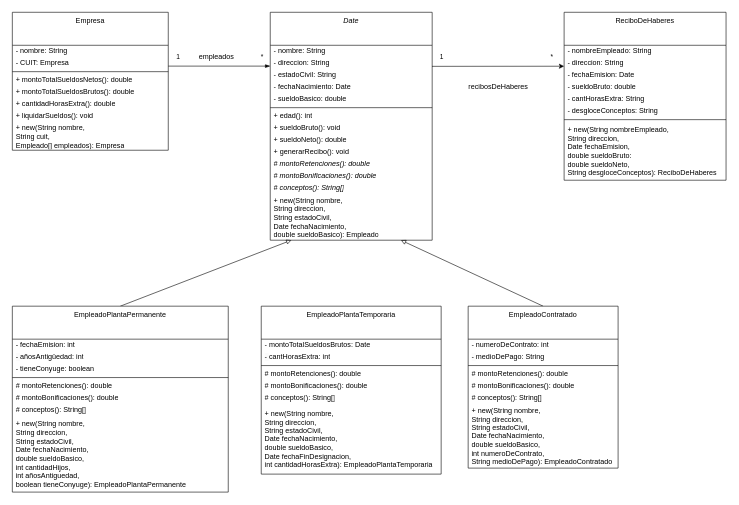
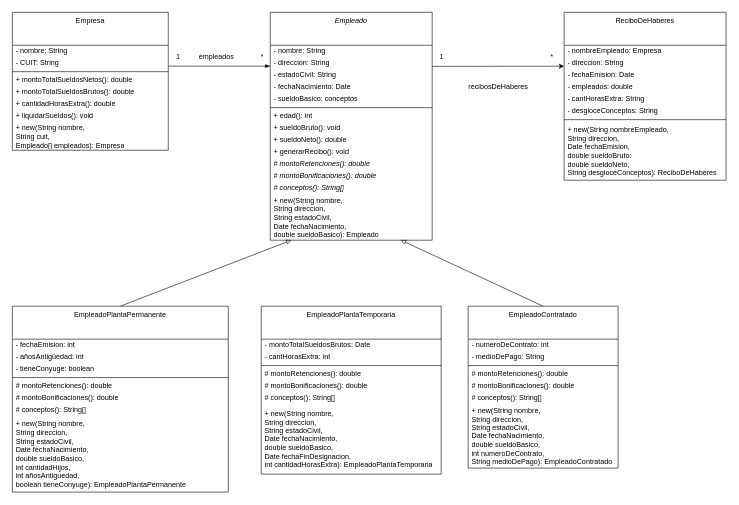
(351, 21) -> (351, 21)
(612, 51) -> (615, 51)
(44, 63) -> (41, 63)
(606, 87) -> (602, 87)
(314, 99) -> (321, 99)
